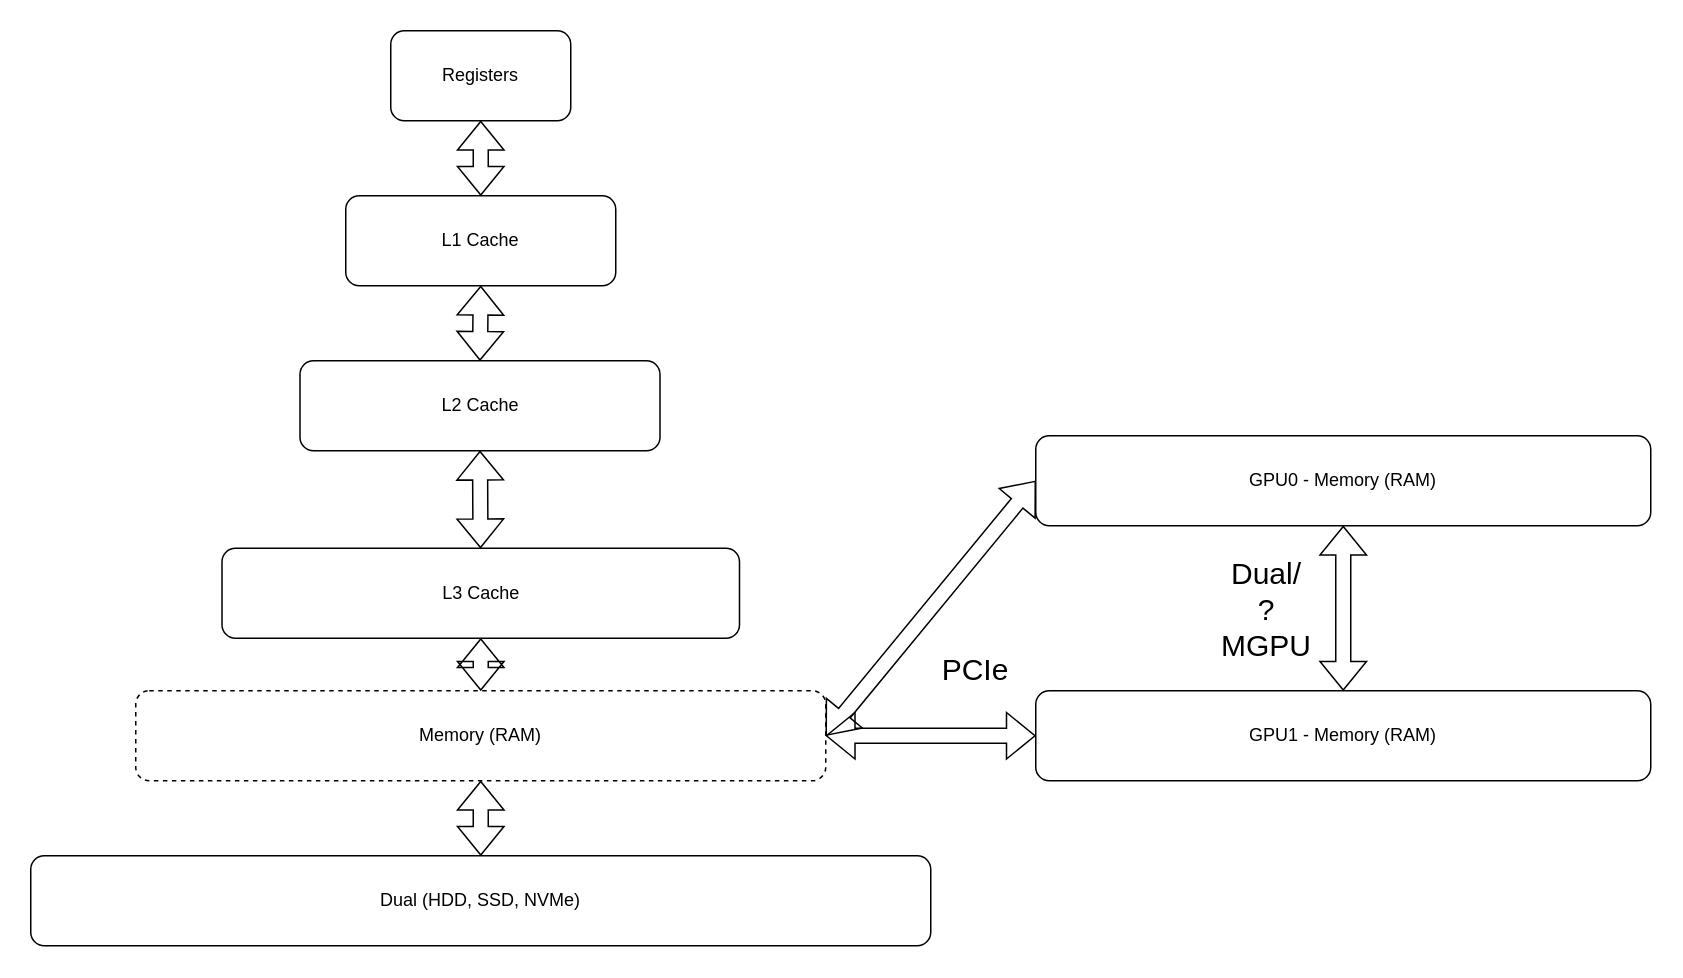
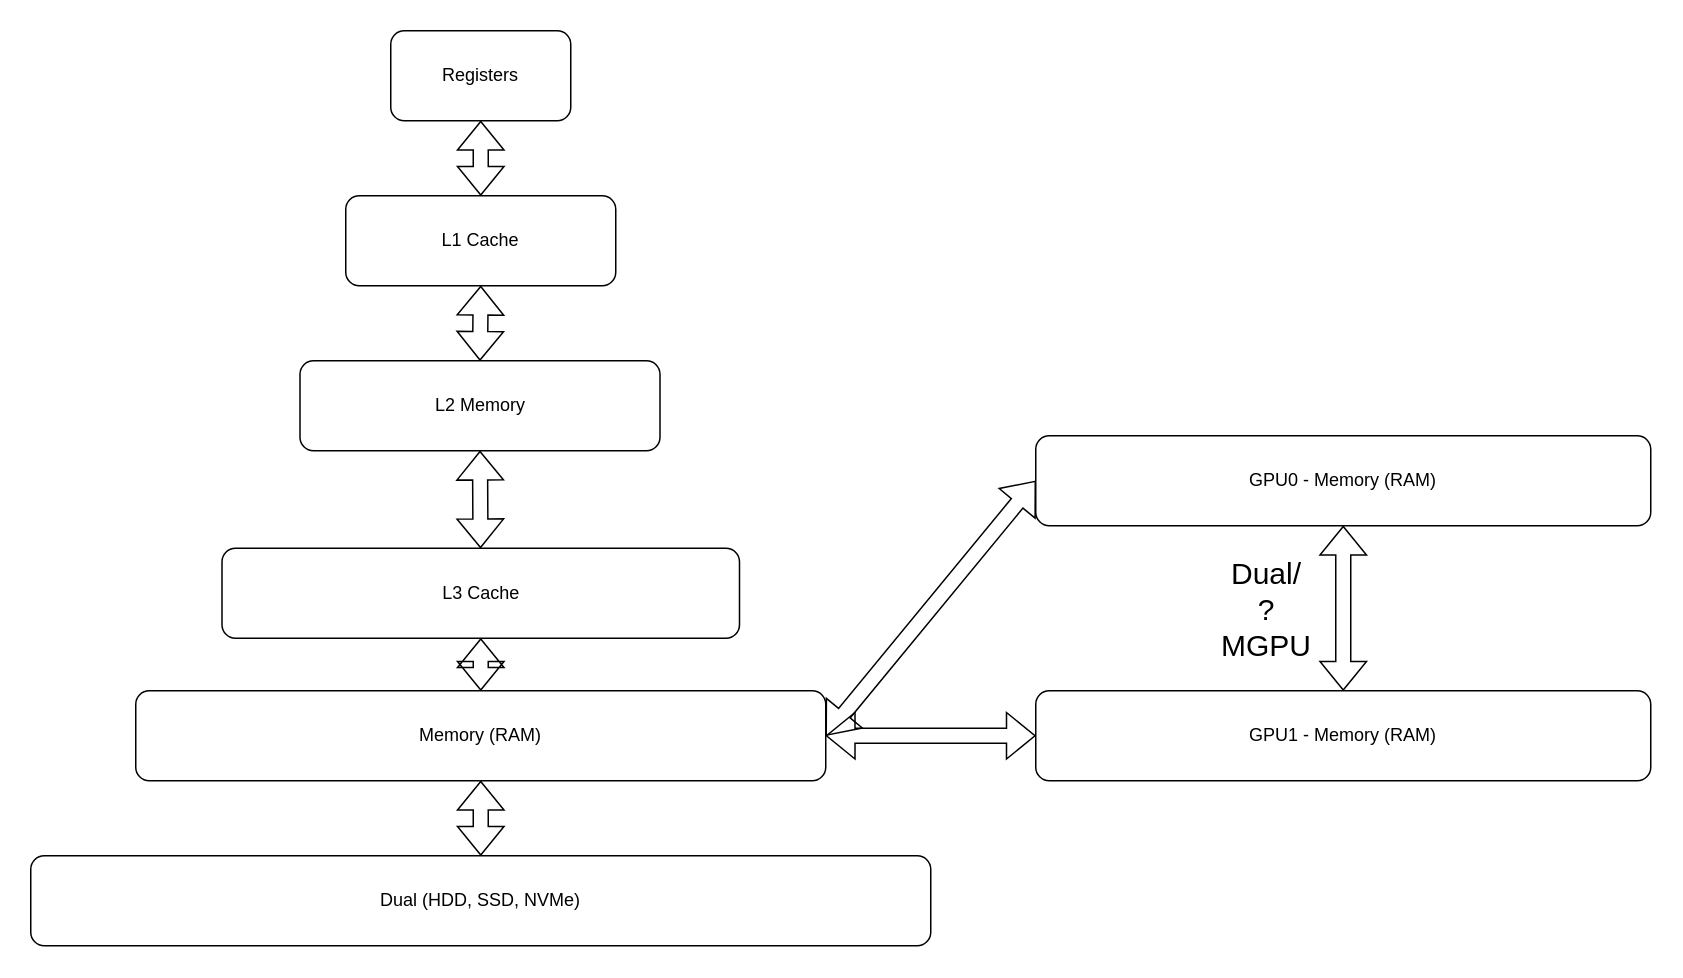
(481, 406) -> (481, 406)
(976, 668) -> none
(481, 736) -> (481, 736)
